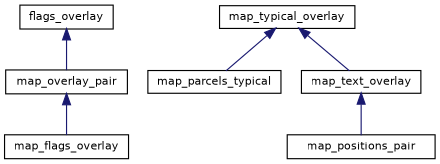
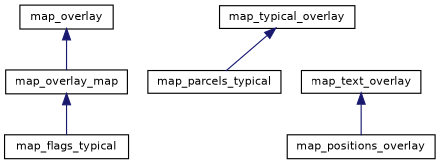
(67, 17) -> (67, 17)
(329, 53) -> none
(67, 82) -> (67, 82)
(67, 147) -> (67, 147)
(361, 147) -> (361, 147)
